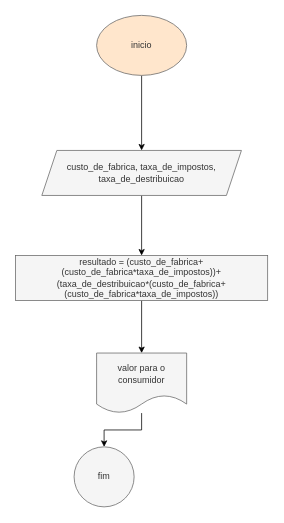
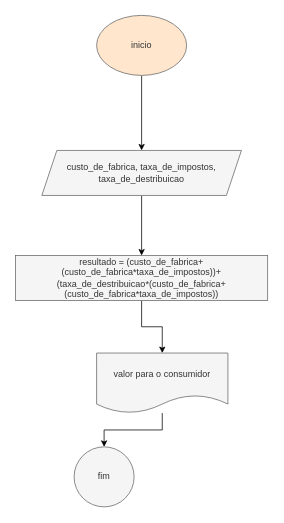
(141, 383) -> (162, 383)
